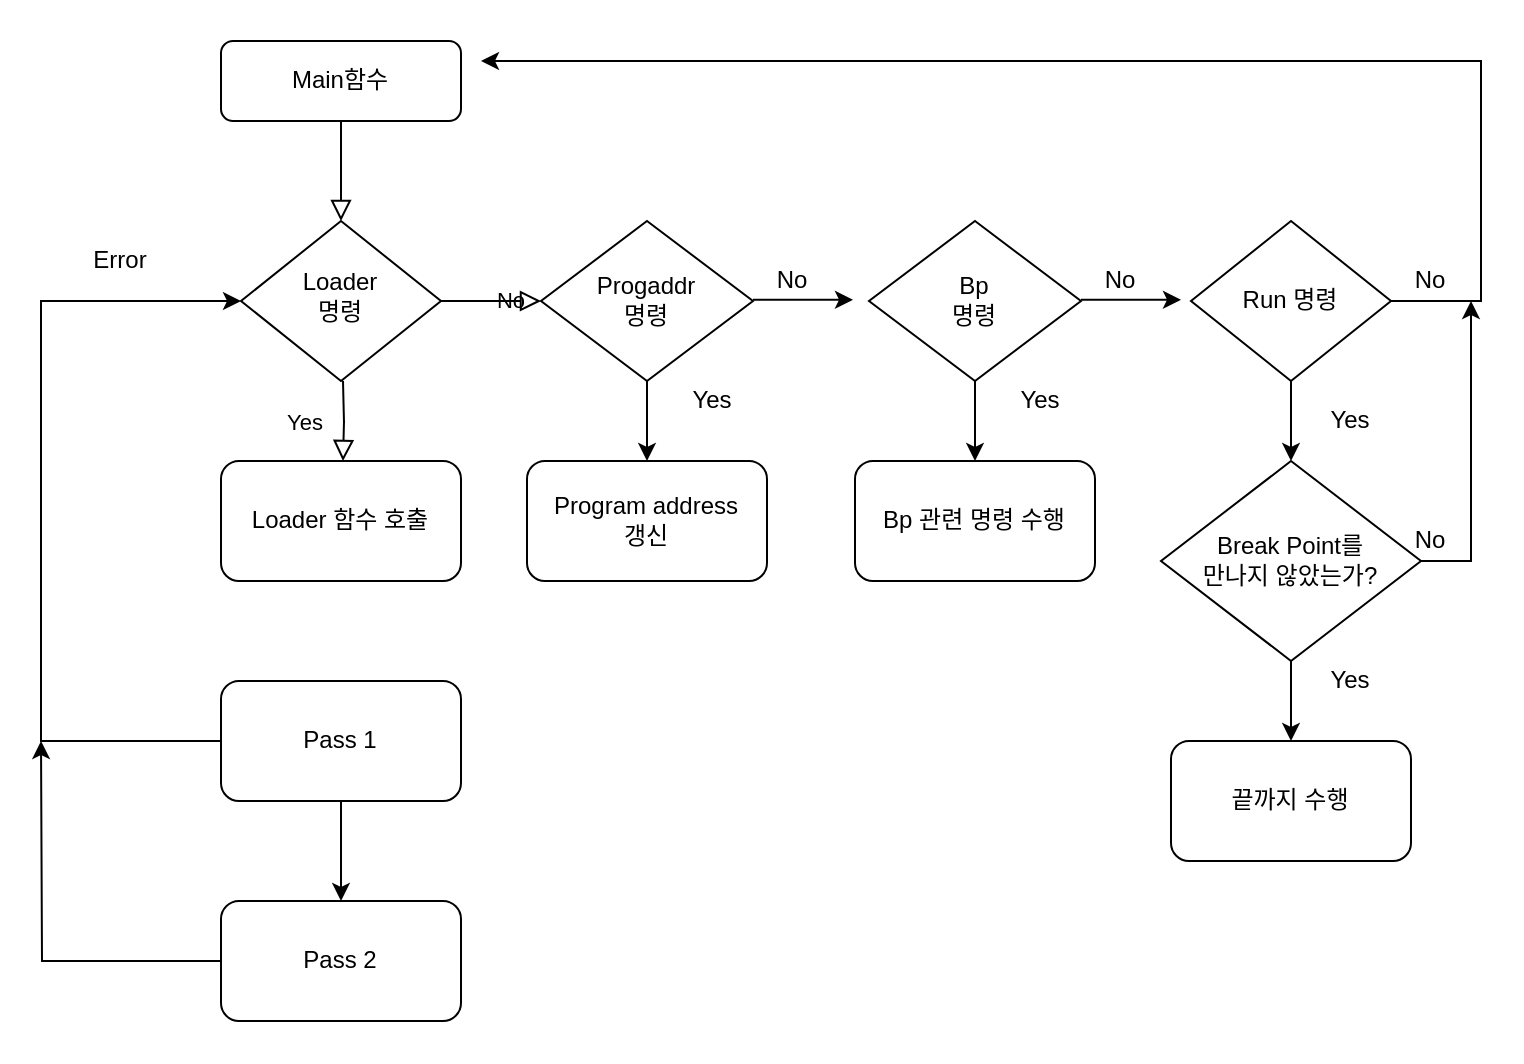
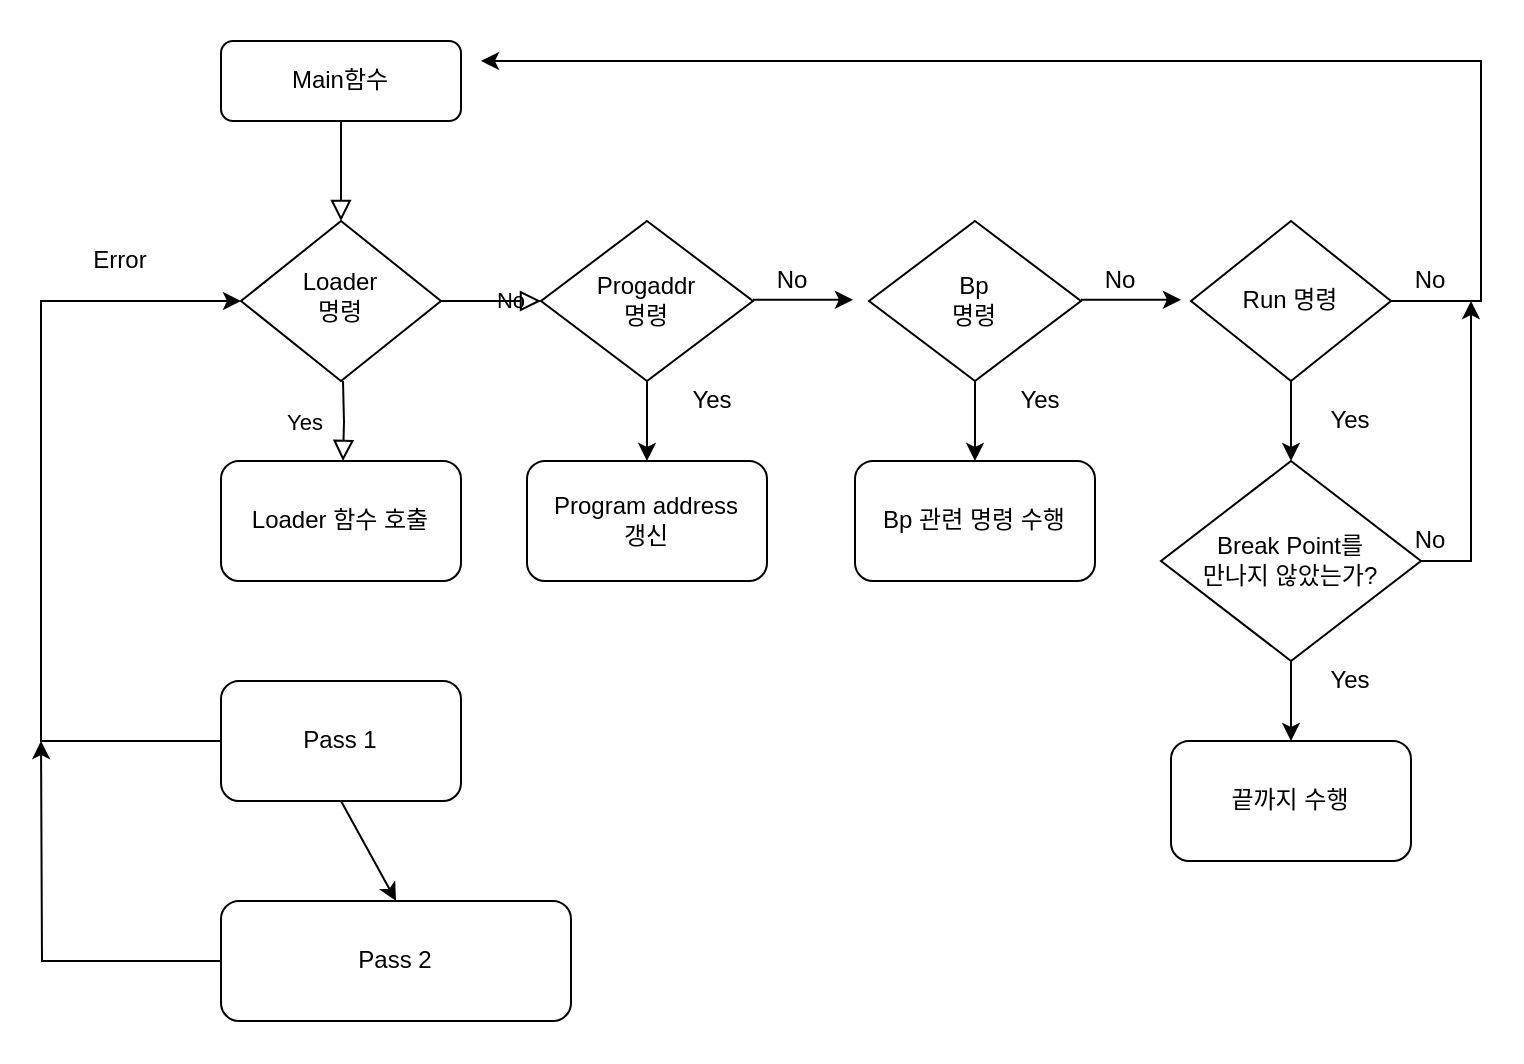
(341, 961) -> (396, 961)
